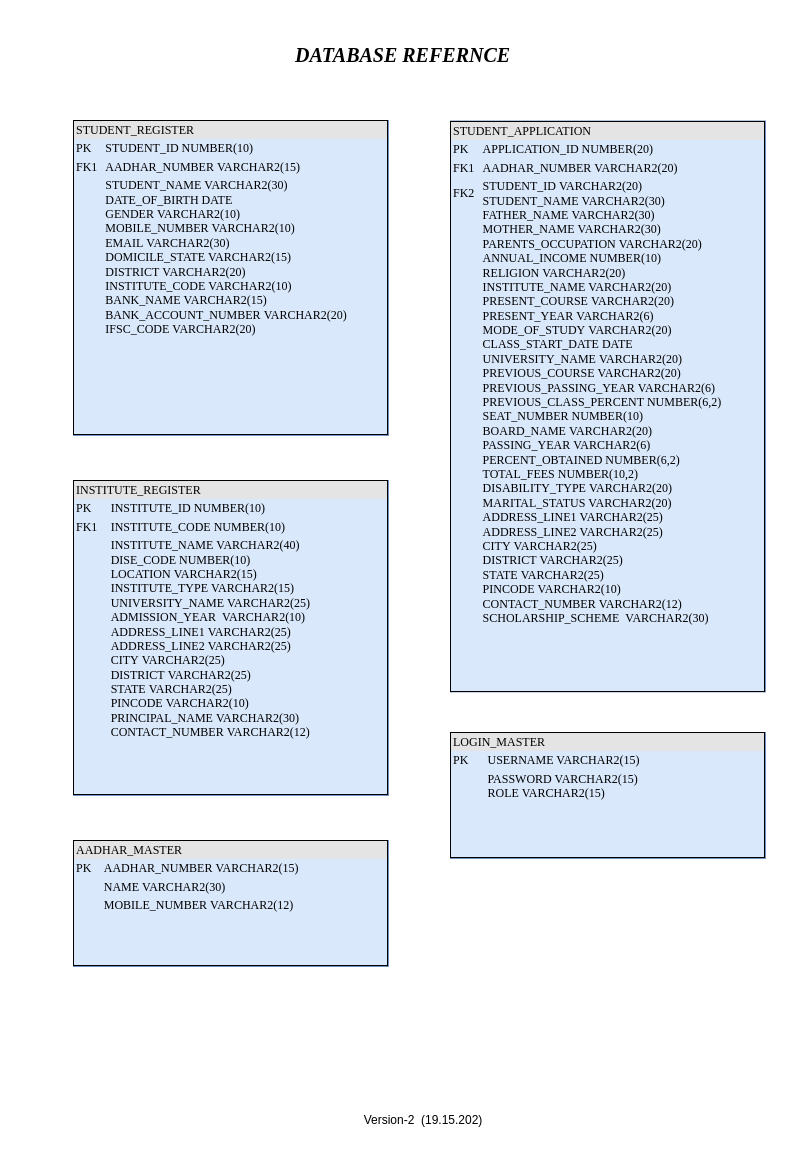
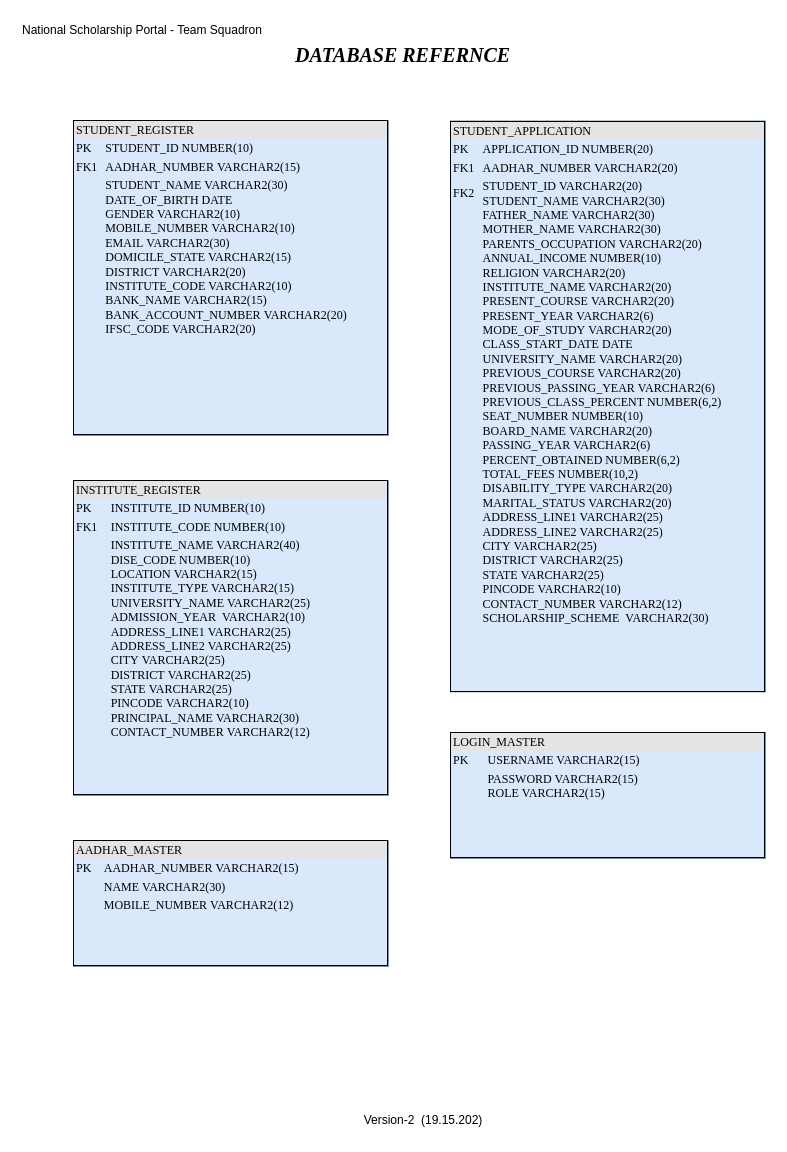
none -> (151, 31)
